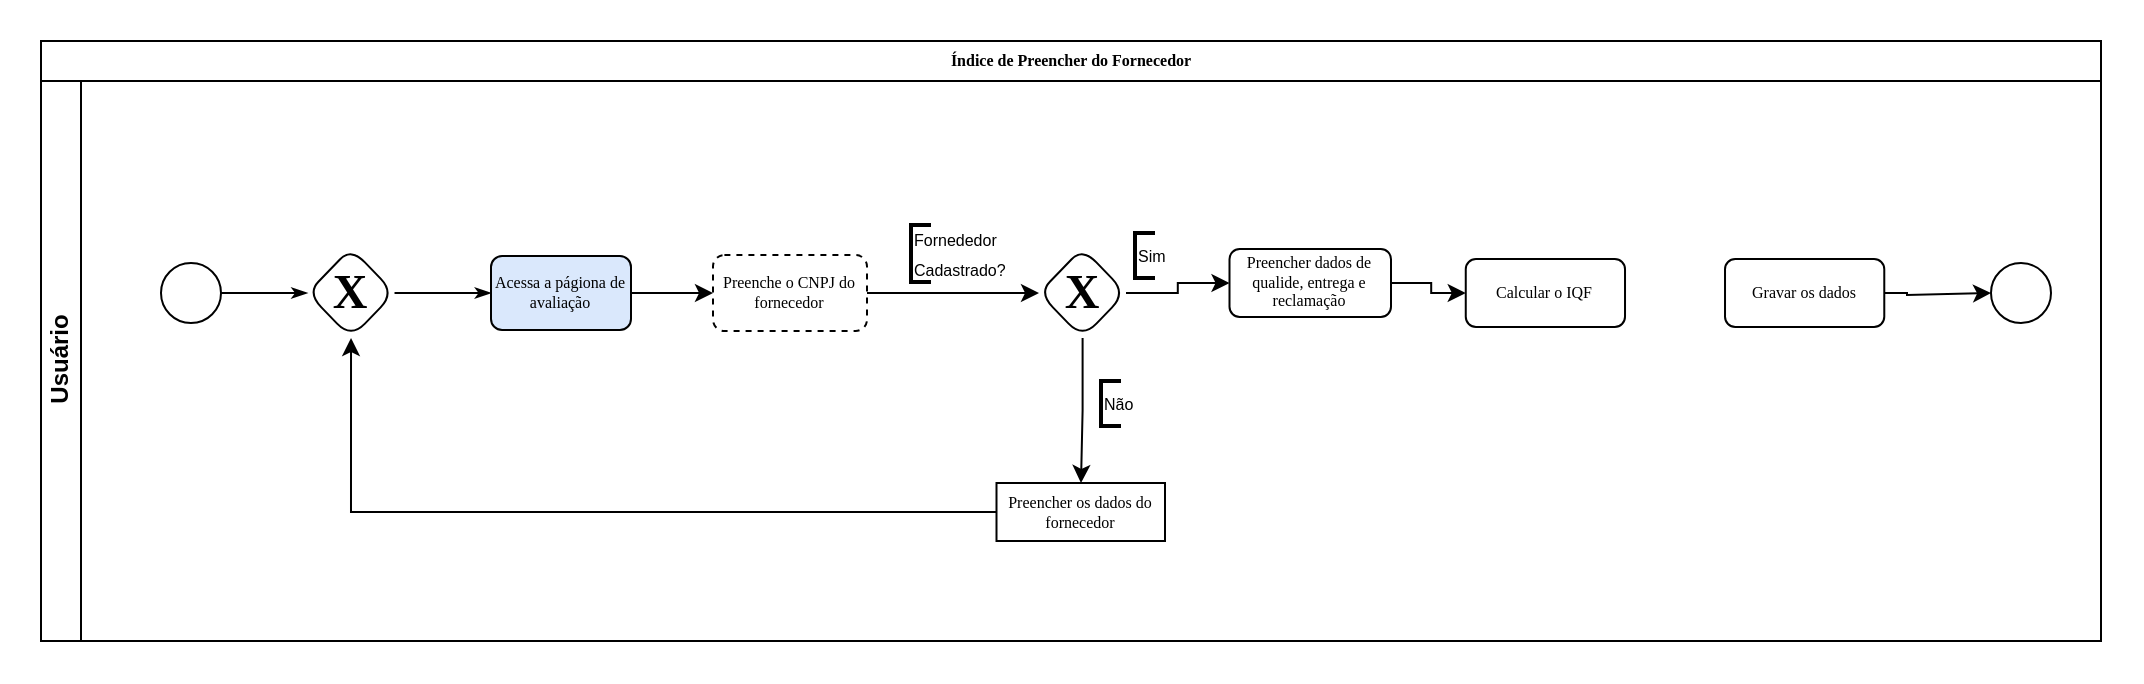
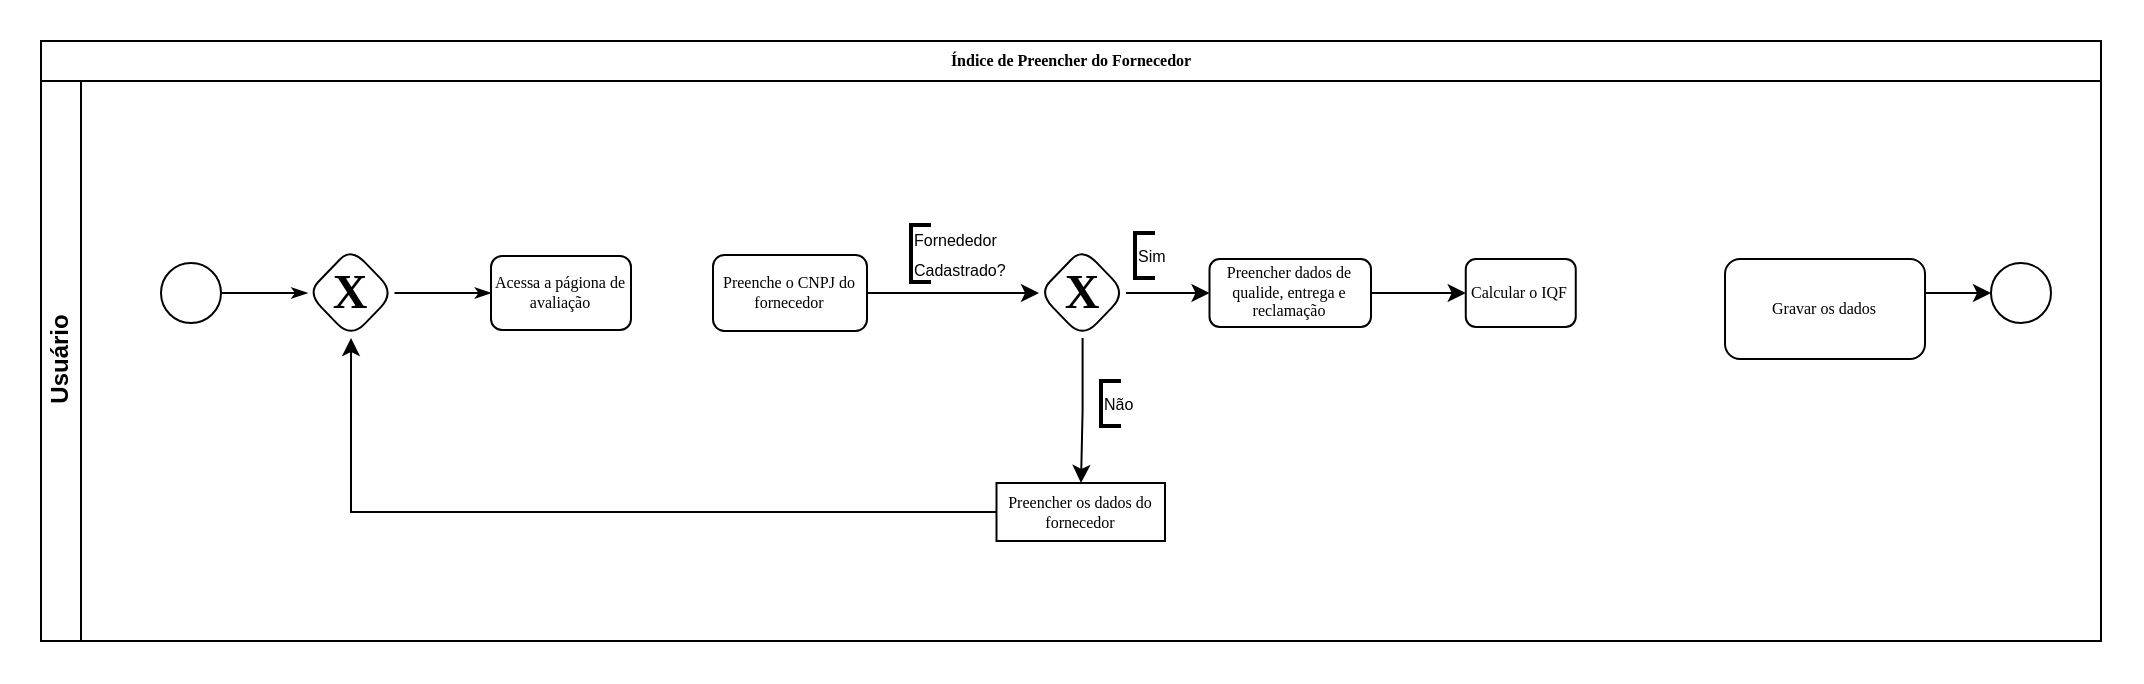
(1310, 283) -> (1290, 293)
(561, 293) -> (561, 293)
(665, 293) -> none
(790, 293) -> (790, 293)
(1545, 293) -> (1521, 293)
(1805, 293) -> (1825, 309)
